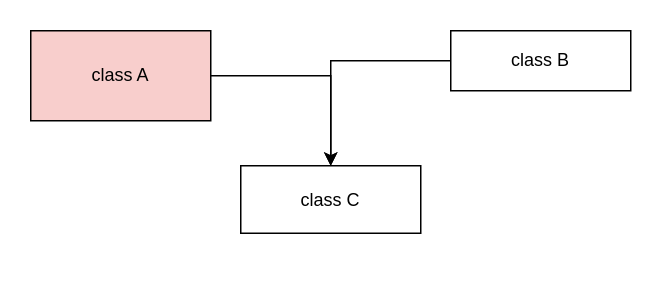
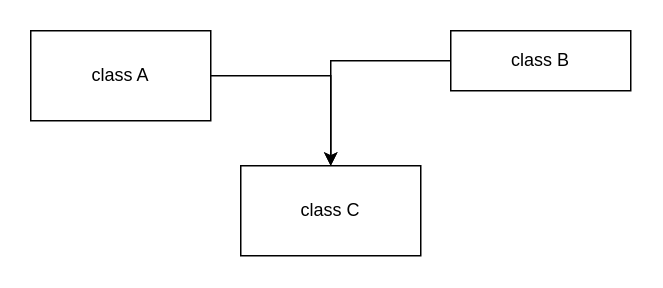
(121, 76) -> (121, 76)
(331, 200) -> (331, 211)
